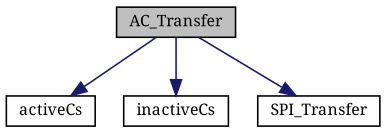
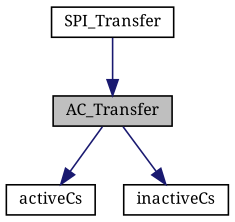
(240, 62) -> (113, 59)
